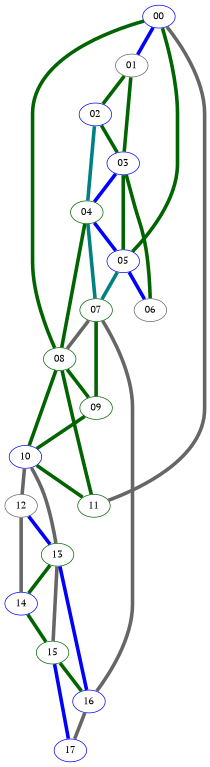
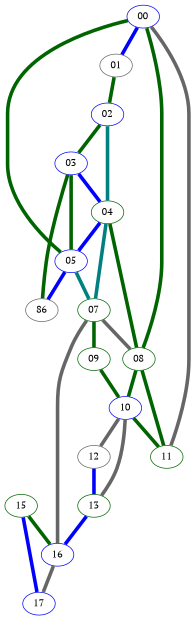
(128, 114) -> none
(150, 310) -> (42, 310)
(78, 383) -> none
(21, 604) -> none
(55, 604) -> none
